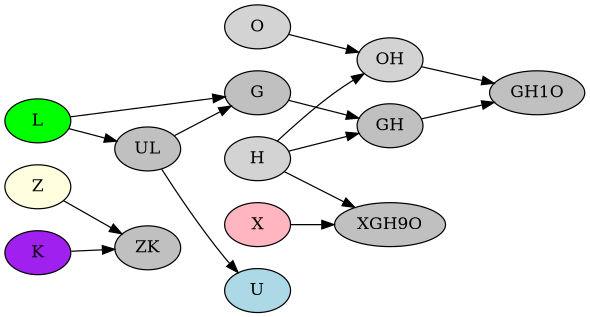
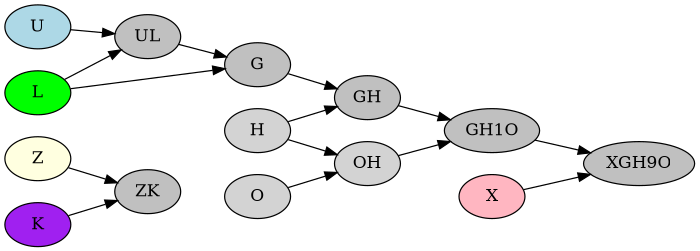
(314, 187) -> (557, 145)
(194, 217) -> (87, 31)
